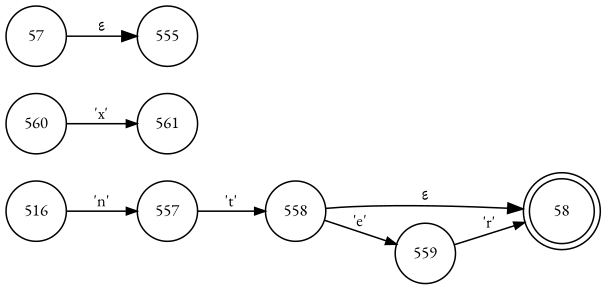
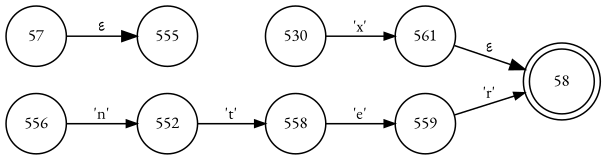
(36, 124) -> (296, 36)
(417, 206) -> (482, 55)
(36, 211) -> (36, 124)
(167, 211) -> (167, 124)
